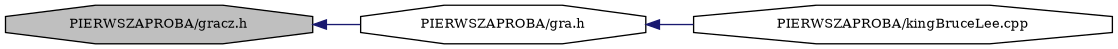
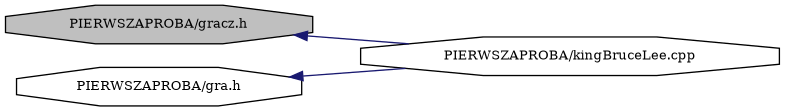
(343, 25) -> (358, 40)
